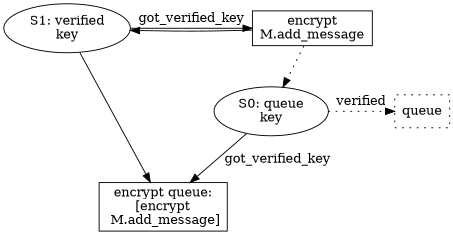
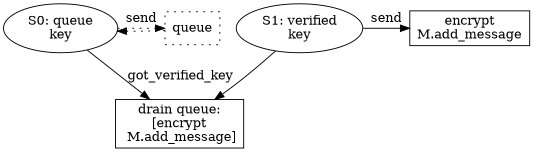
(191, 19) -> (386, 19)
(196, 31) -> none
(296, 62) -> (146, 31)
(361, 102) -> (141, 19)
(163, 207) -> (180, 124)
